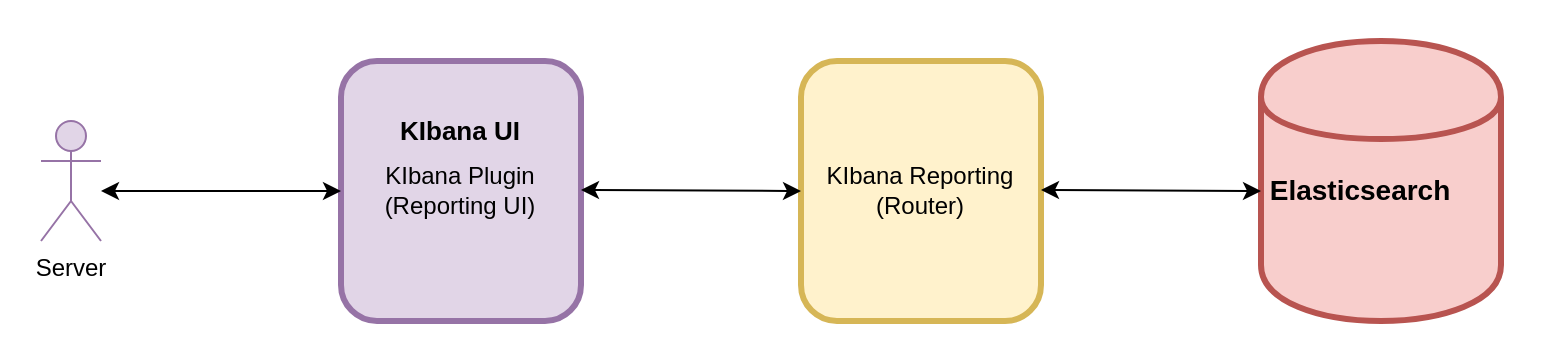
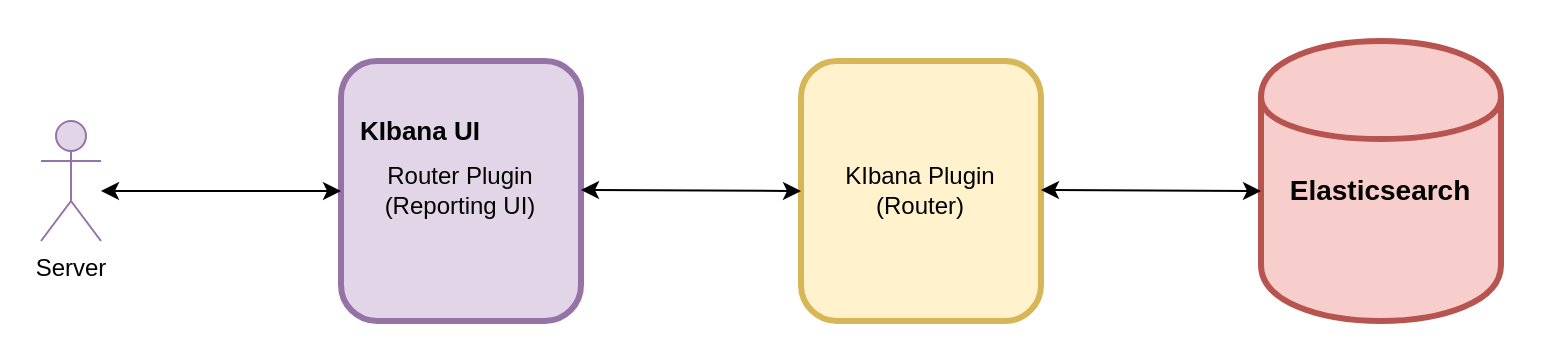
(461, 131) -> (421, 131)
(461, 191) -> (461, 191)
(921, 191) -> (921, 191)
(1361, 191) -> (1381, 191)
